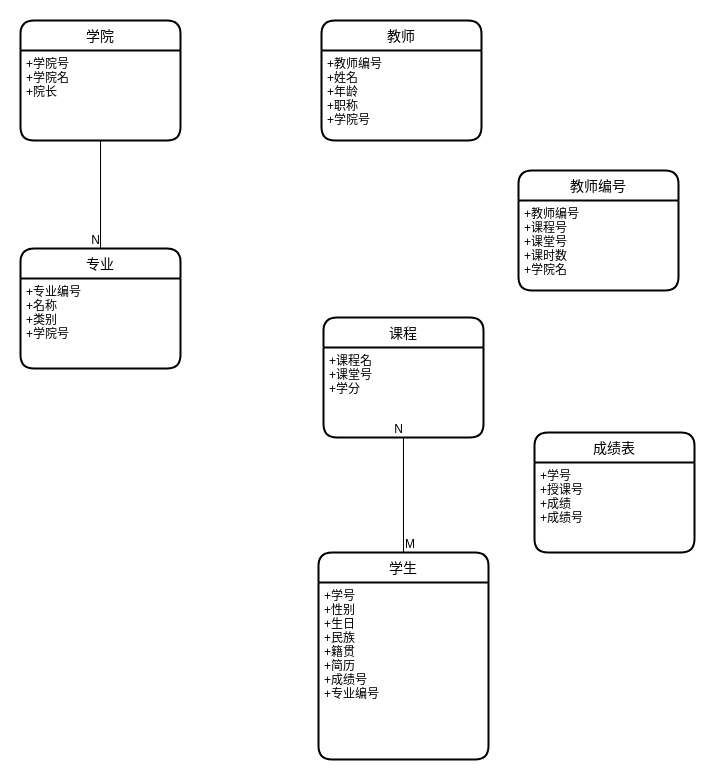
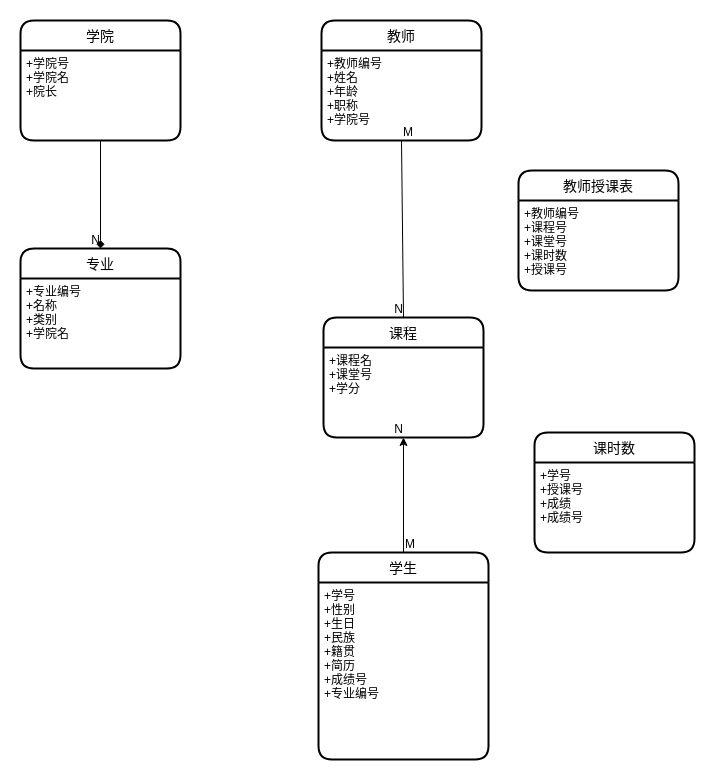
(598, 186) -> (598, 186)
(551, 214) -> (551, 214)
none -> (402, 229)
(101, 244) -> (101, 240)
(53, 292) -> (53, 292)
(404, 444) -> (404, 446)
(614, 448) -> (614, 448)
